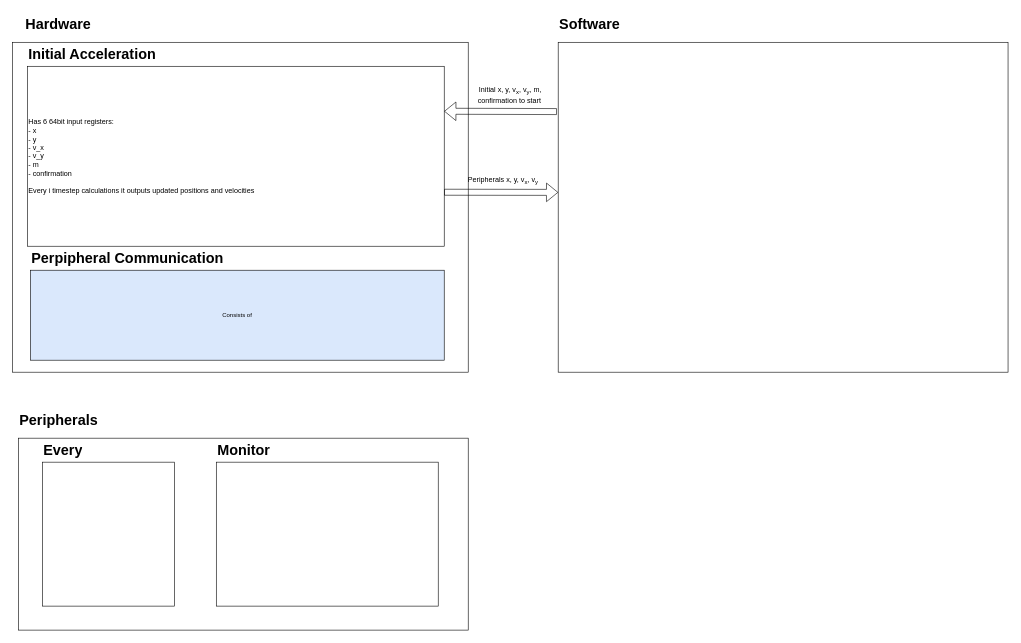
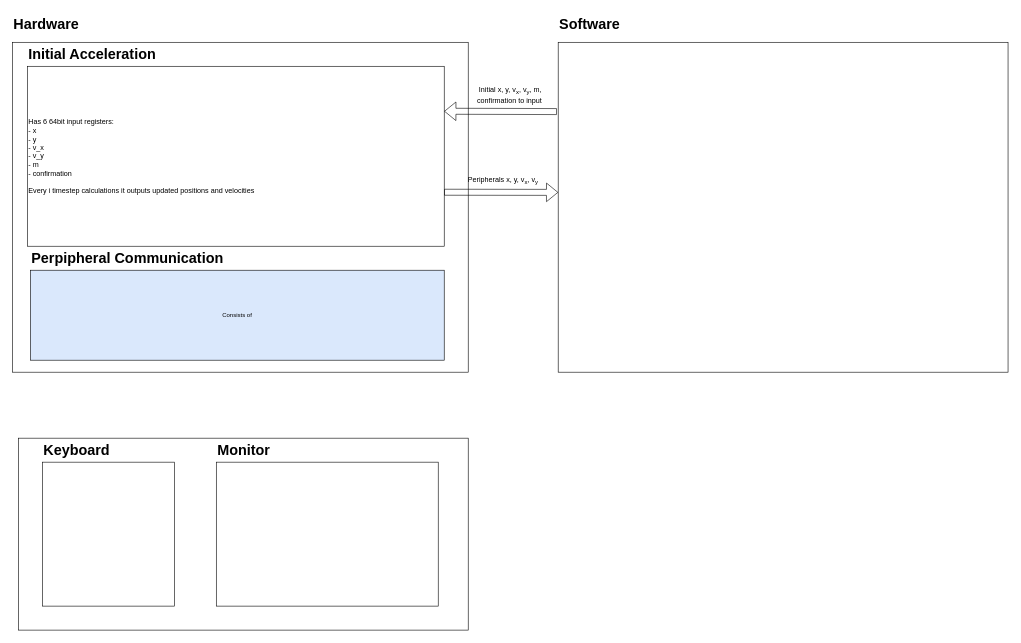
(75, 21) -> (63, 21)
(511, 96) -> (511, 96)
(66, 420) -> none
(54, 447) -> (60, 447)
